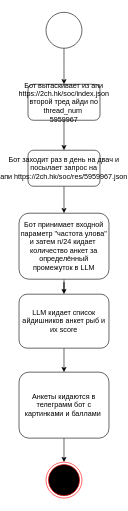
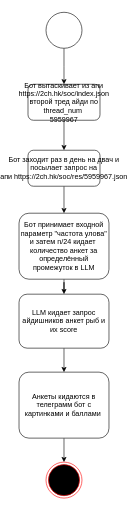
(64, 321) -> (64, 321)
